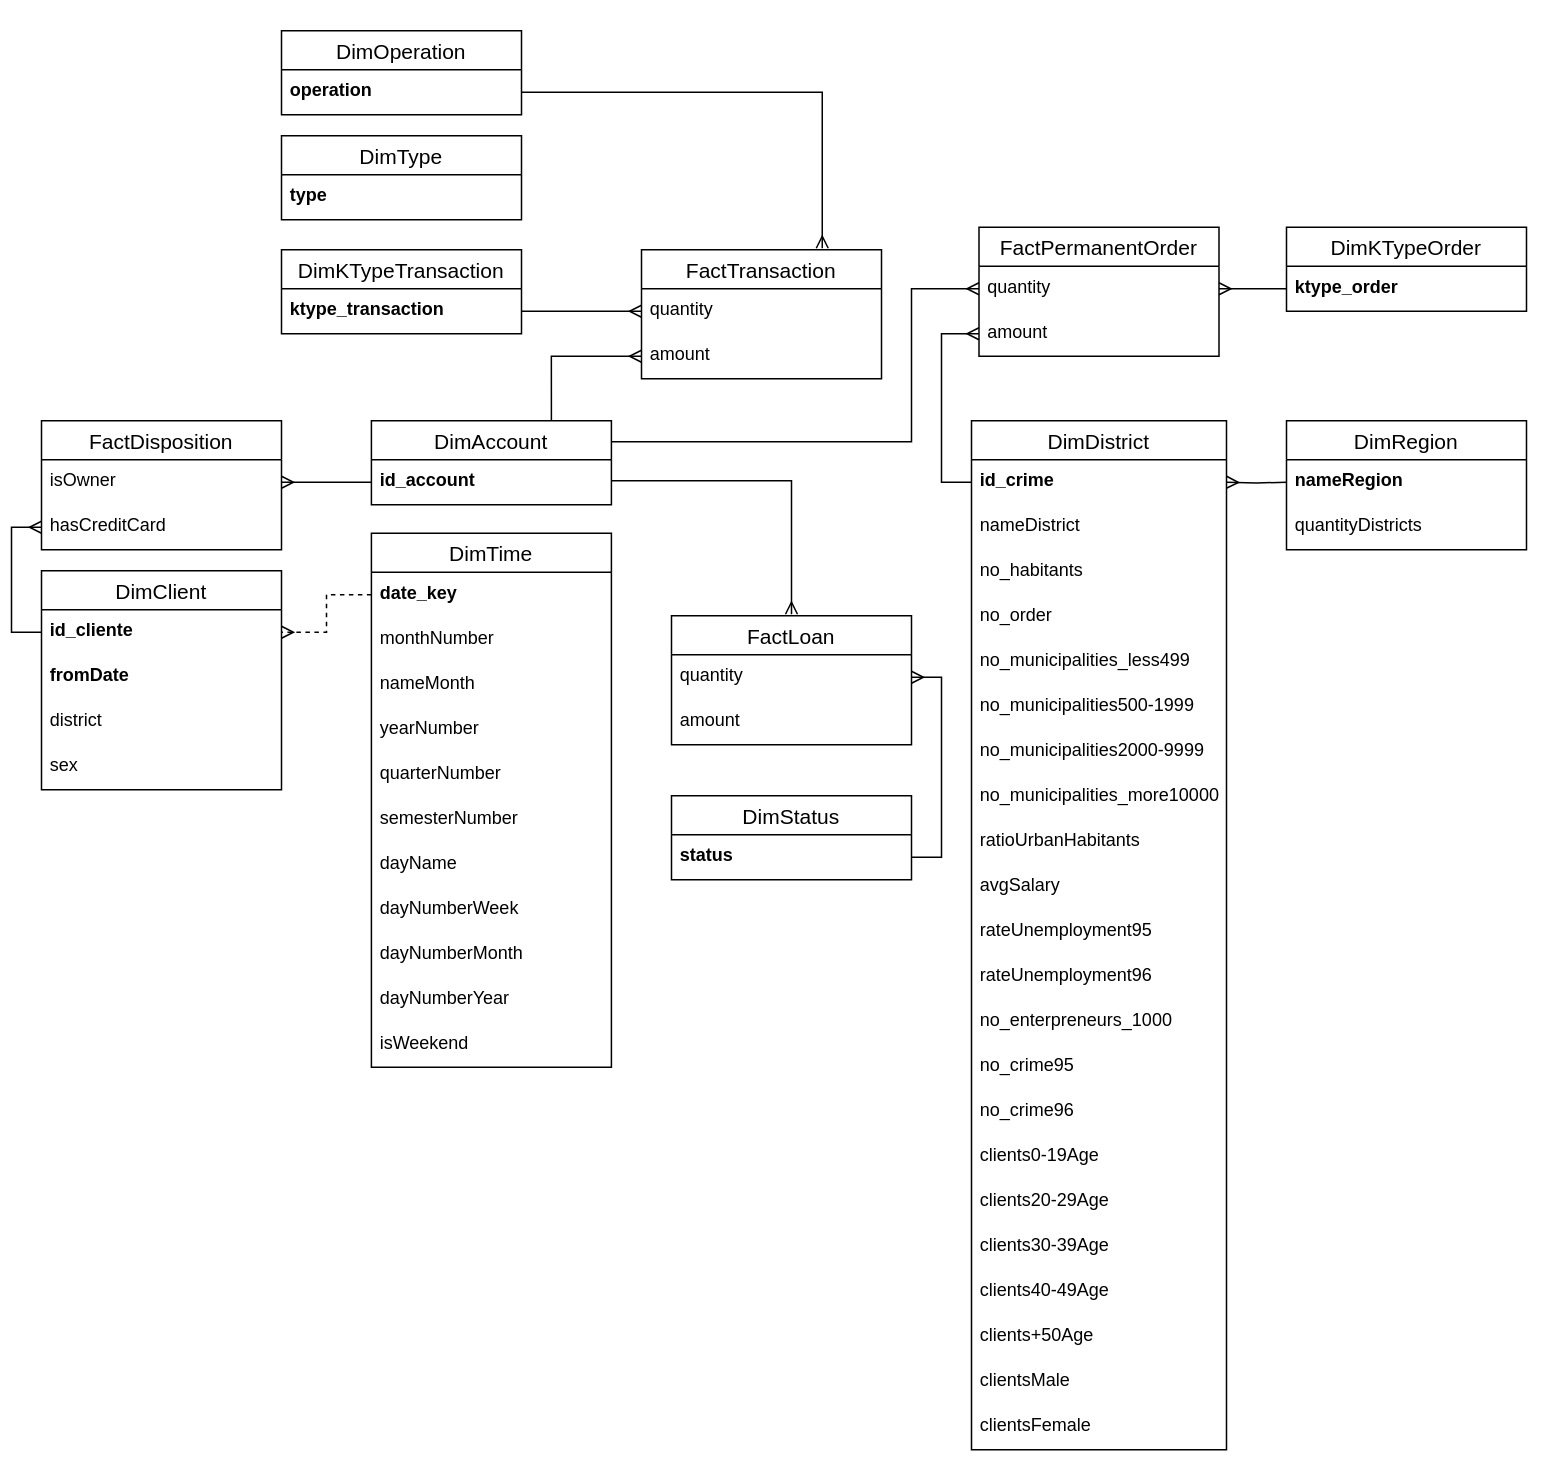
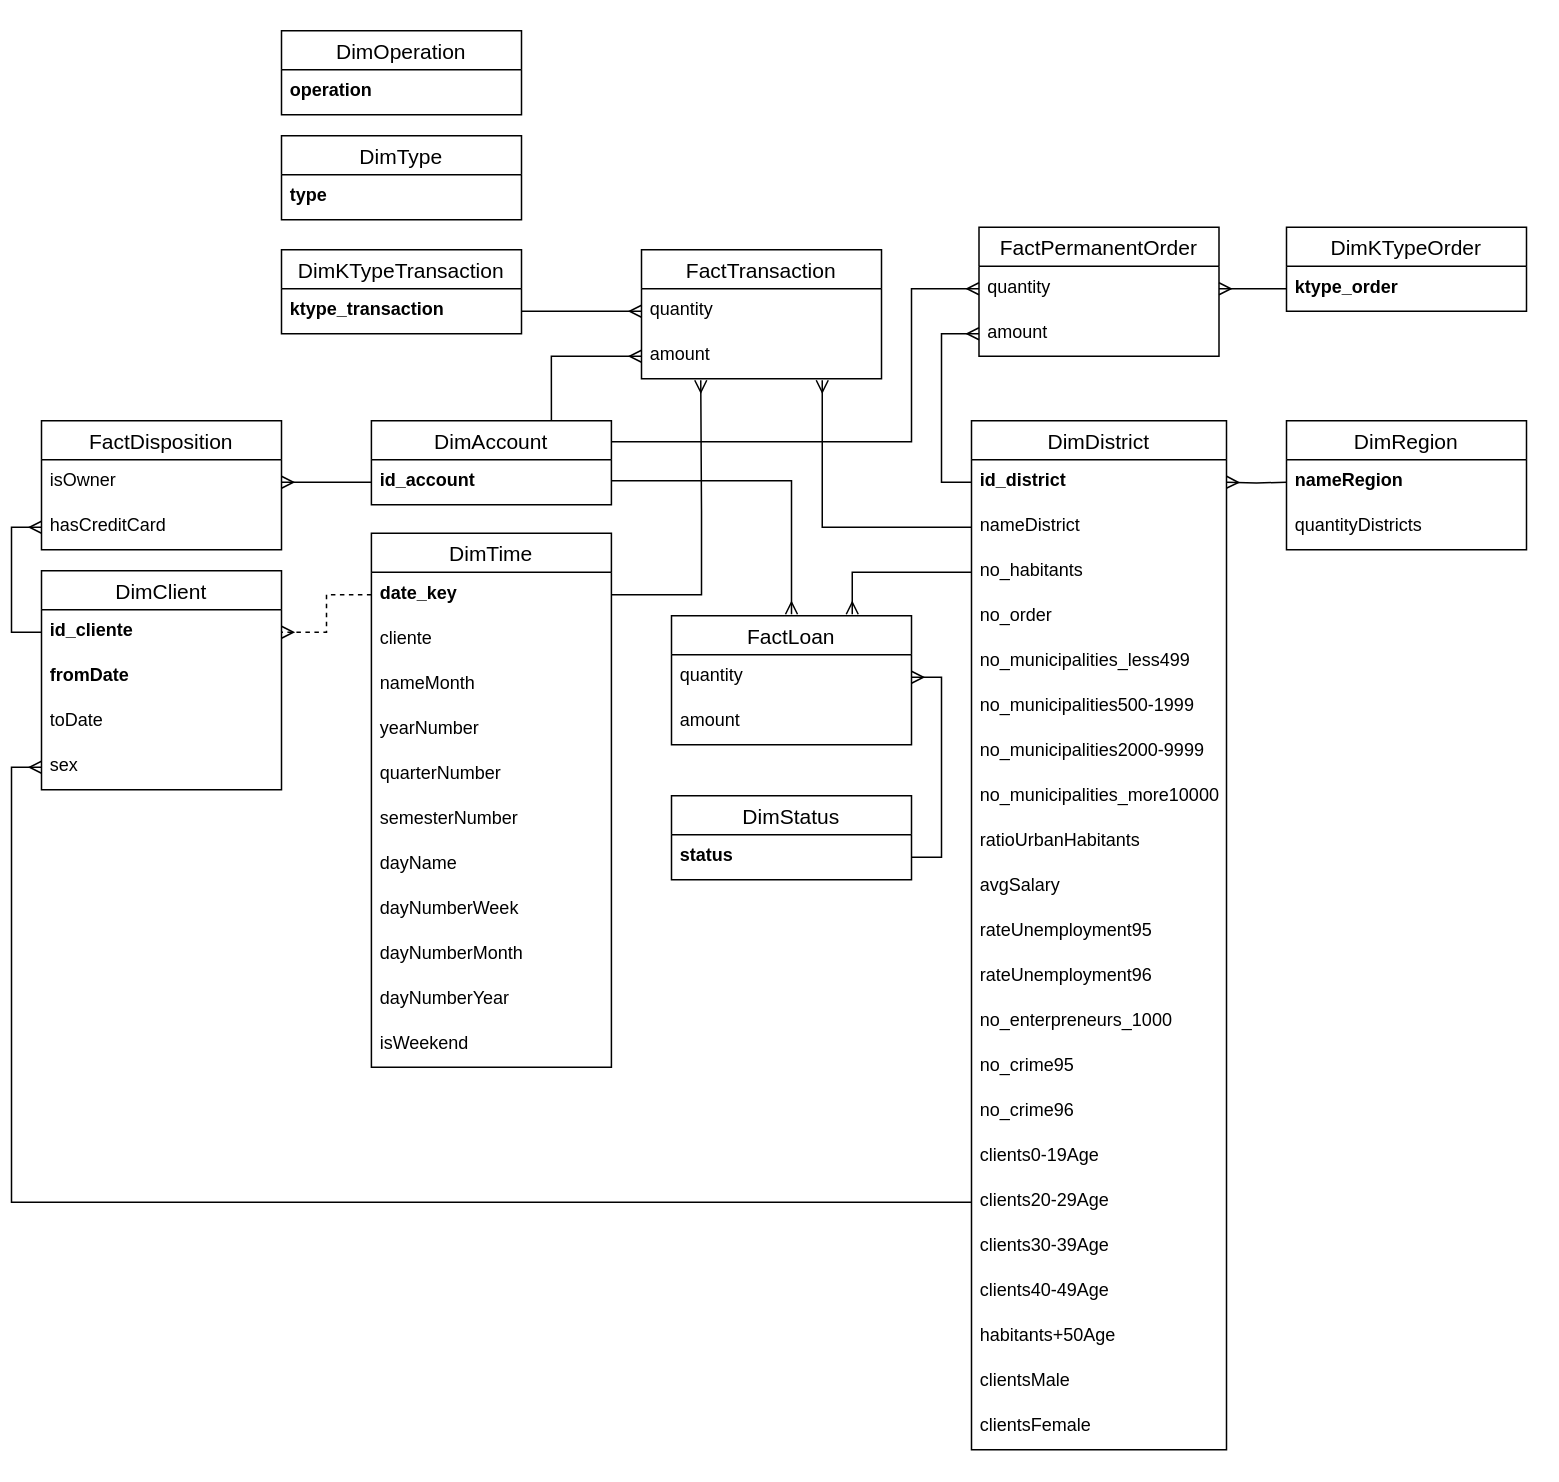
(751, 92) -> none
(1015, 480) -> (1028, 480)
none -> (823, 527)
none -> (701, 533)
none -> (890, 572)
(435, 638) -> (410, 638)
(85, 720) -> (80, 720)
none -> (259, 1202)
(1040, 1335) -> (1053, 1335)
